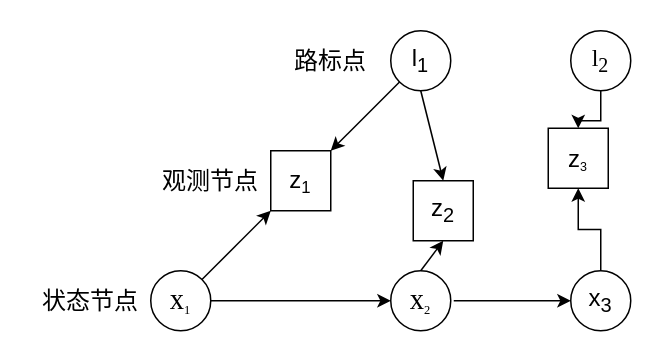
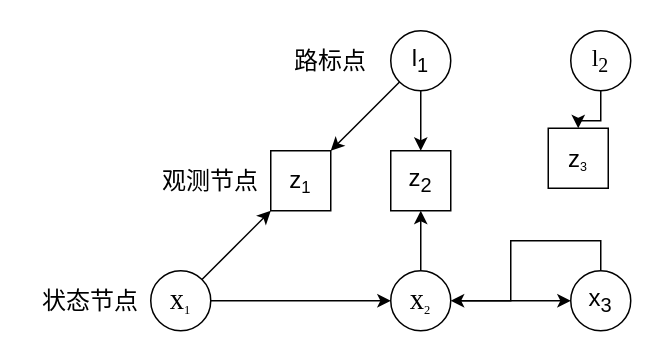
(443, 211) -> (421, 181)
(580, 230) -> (529, 241)
